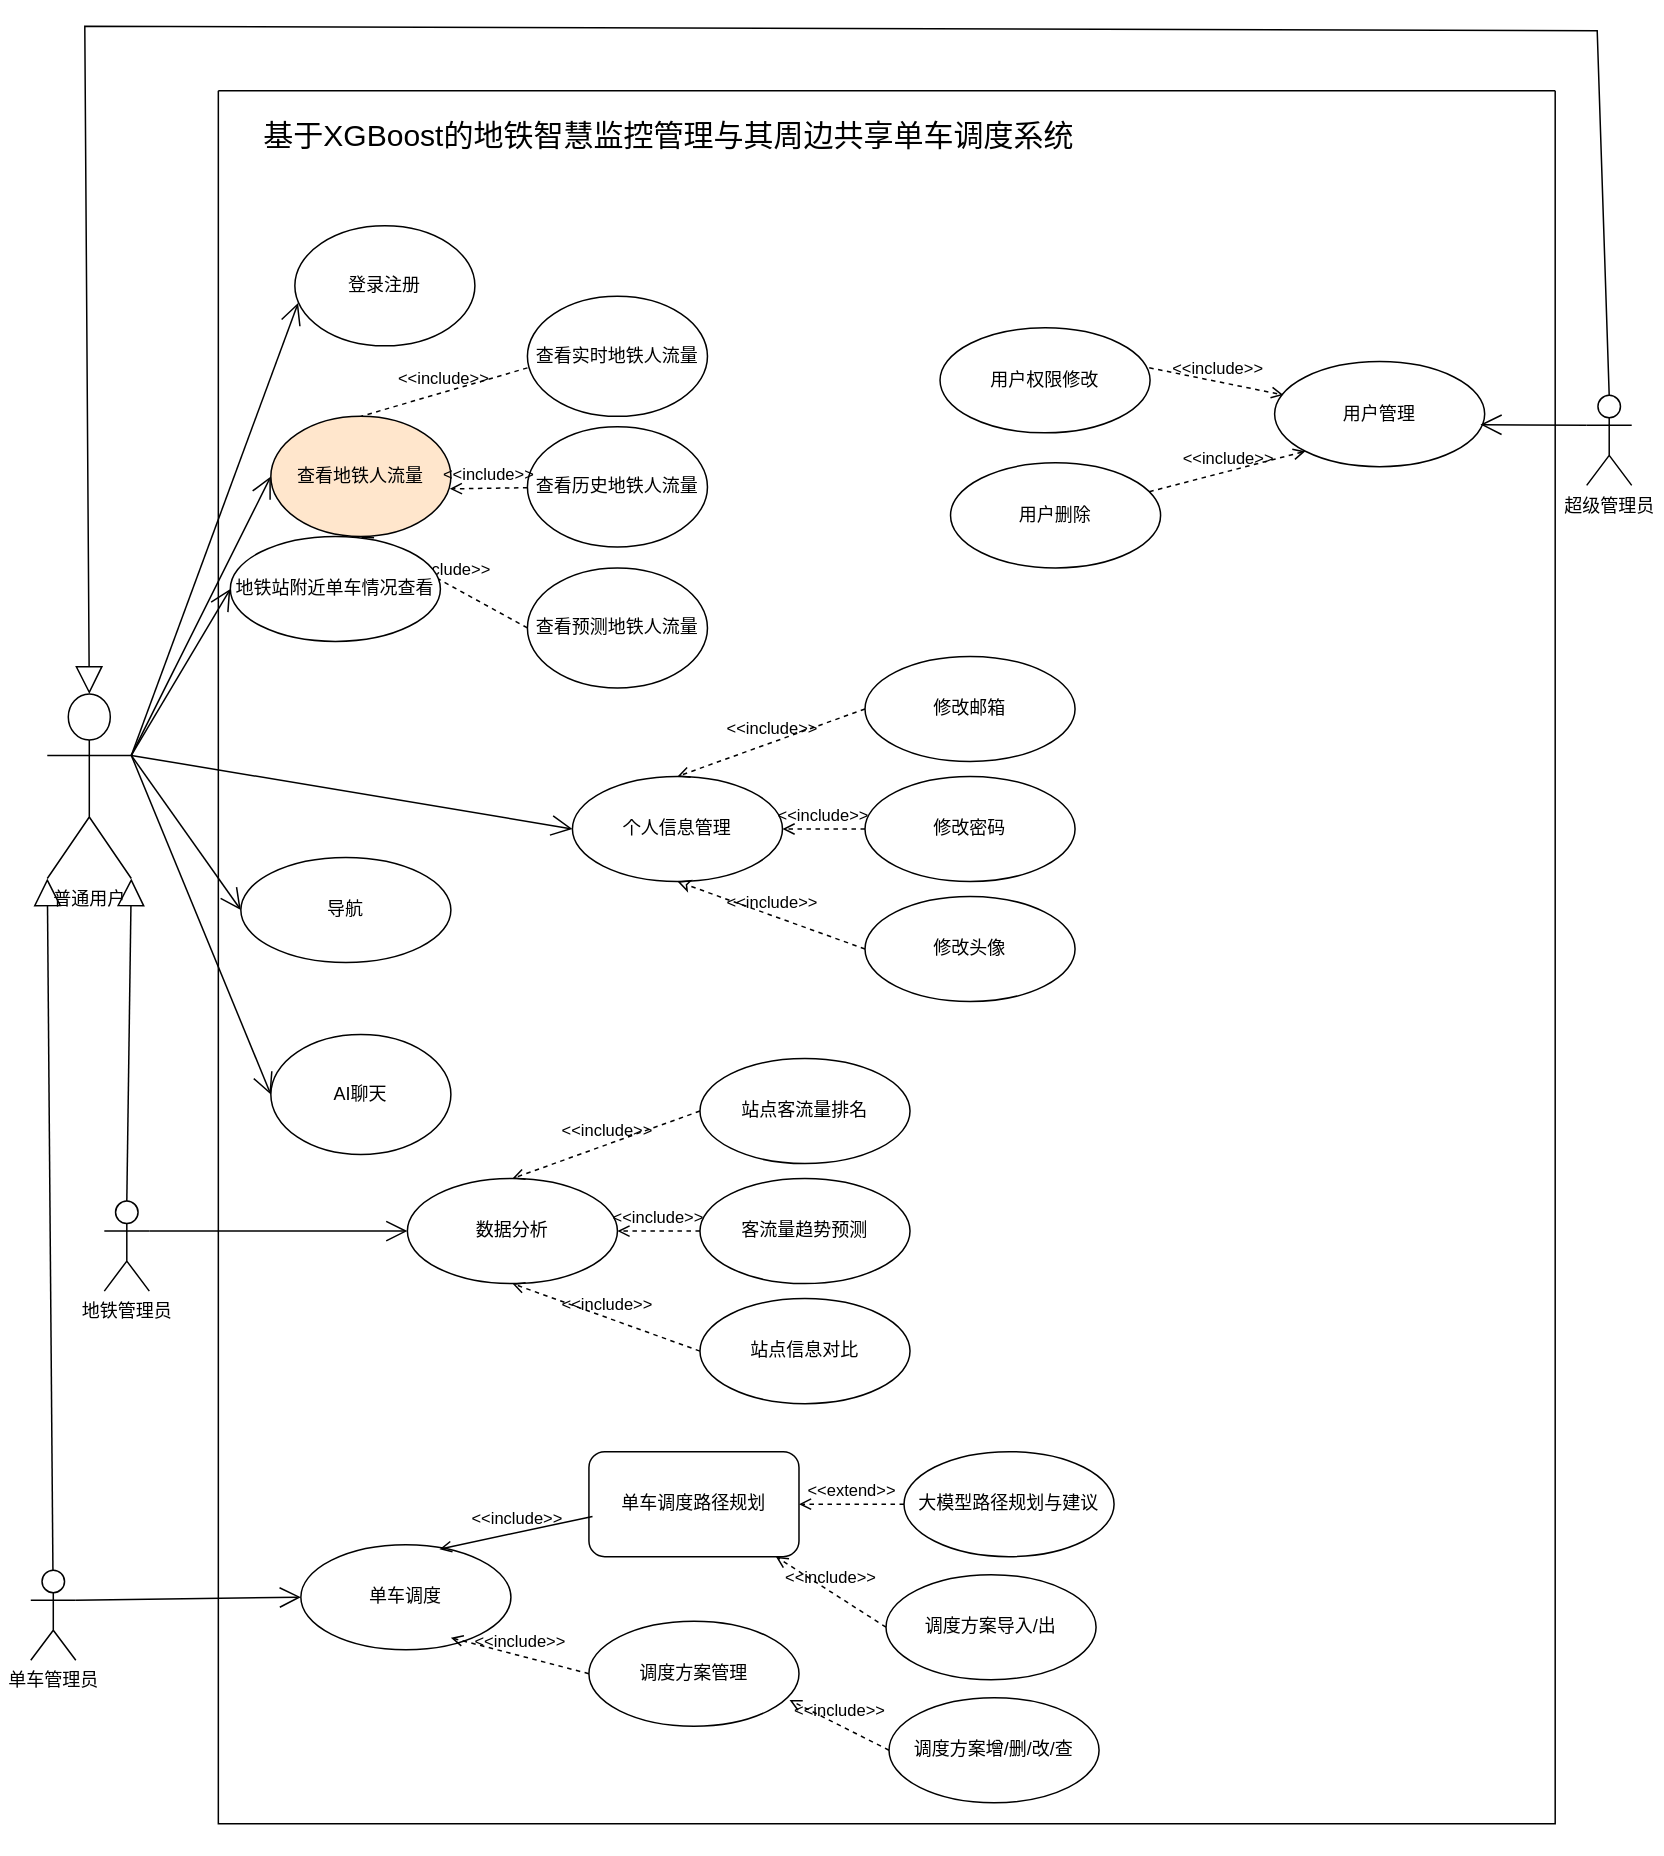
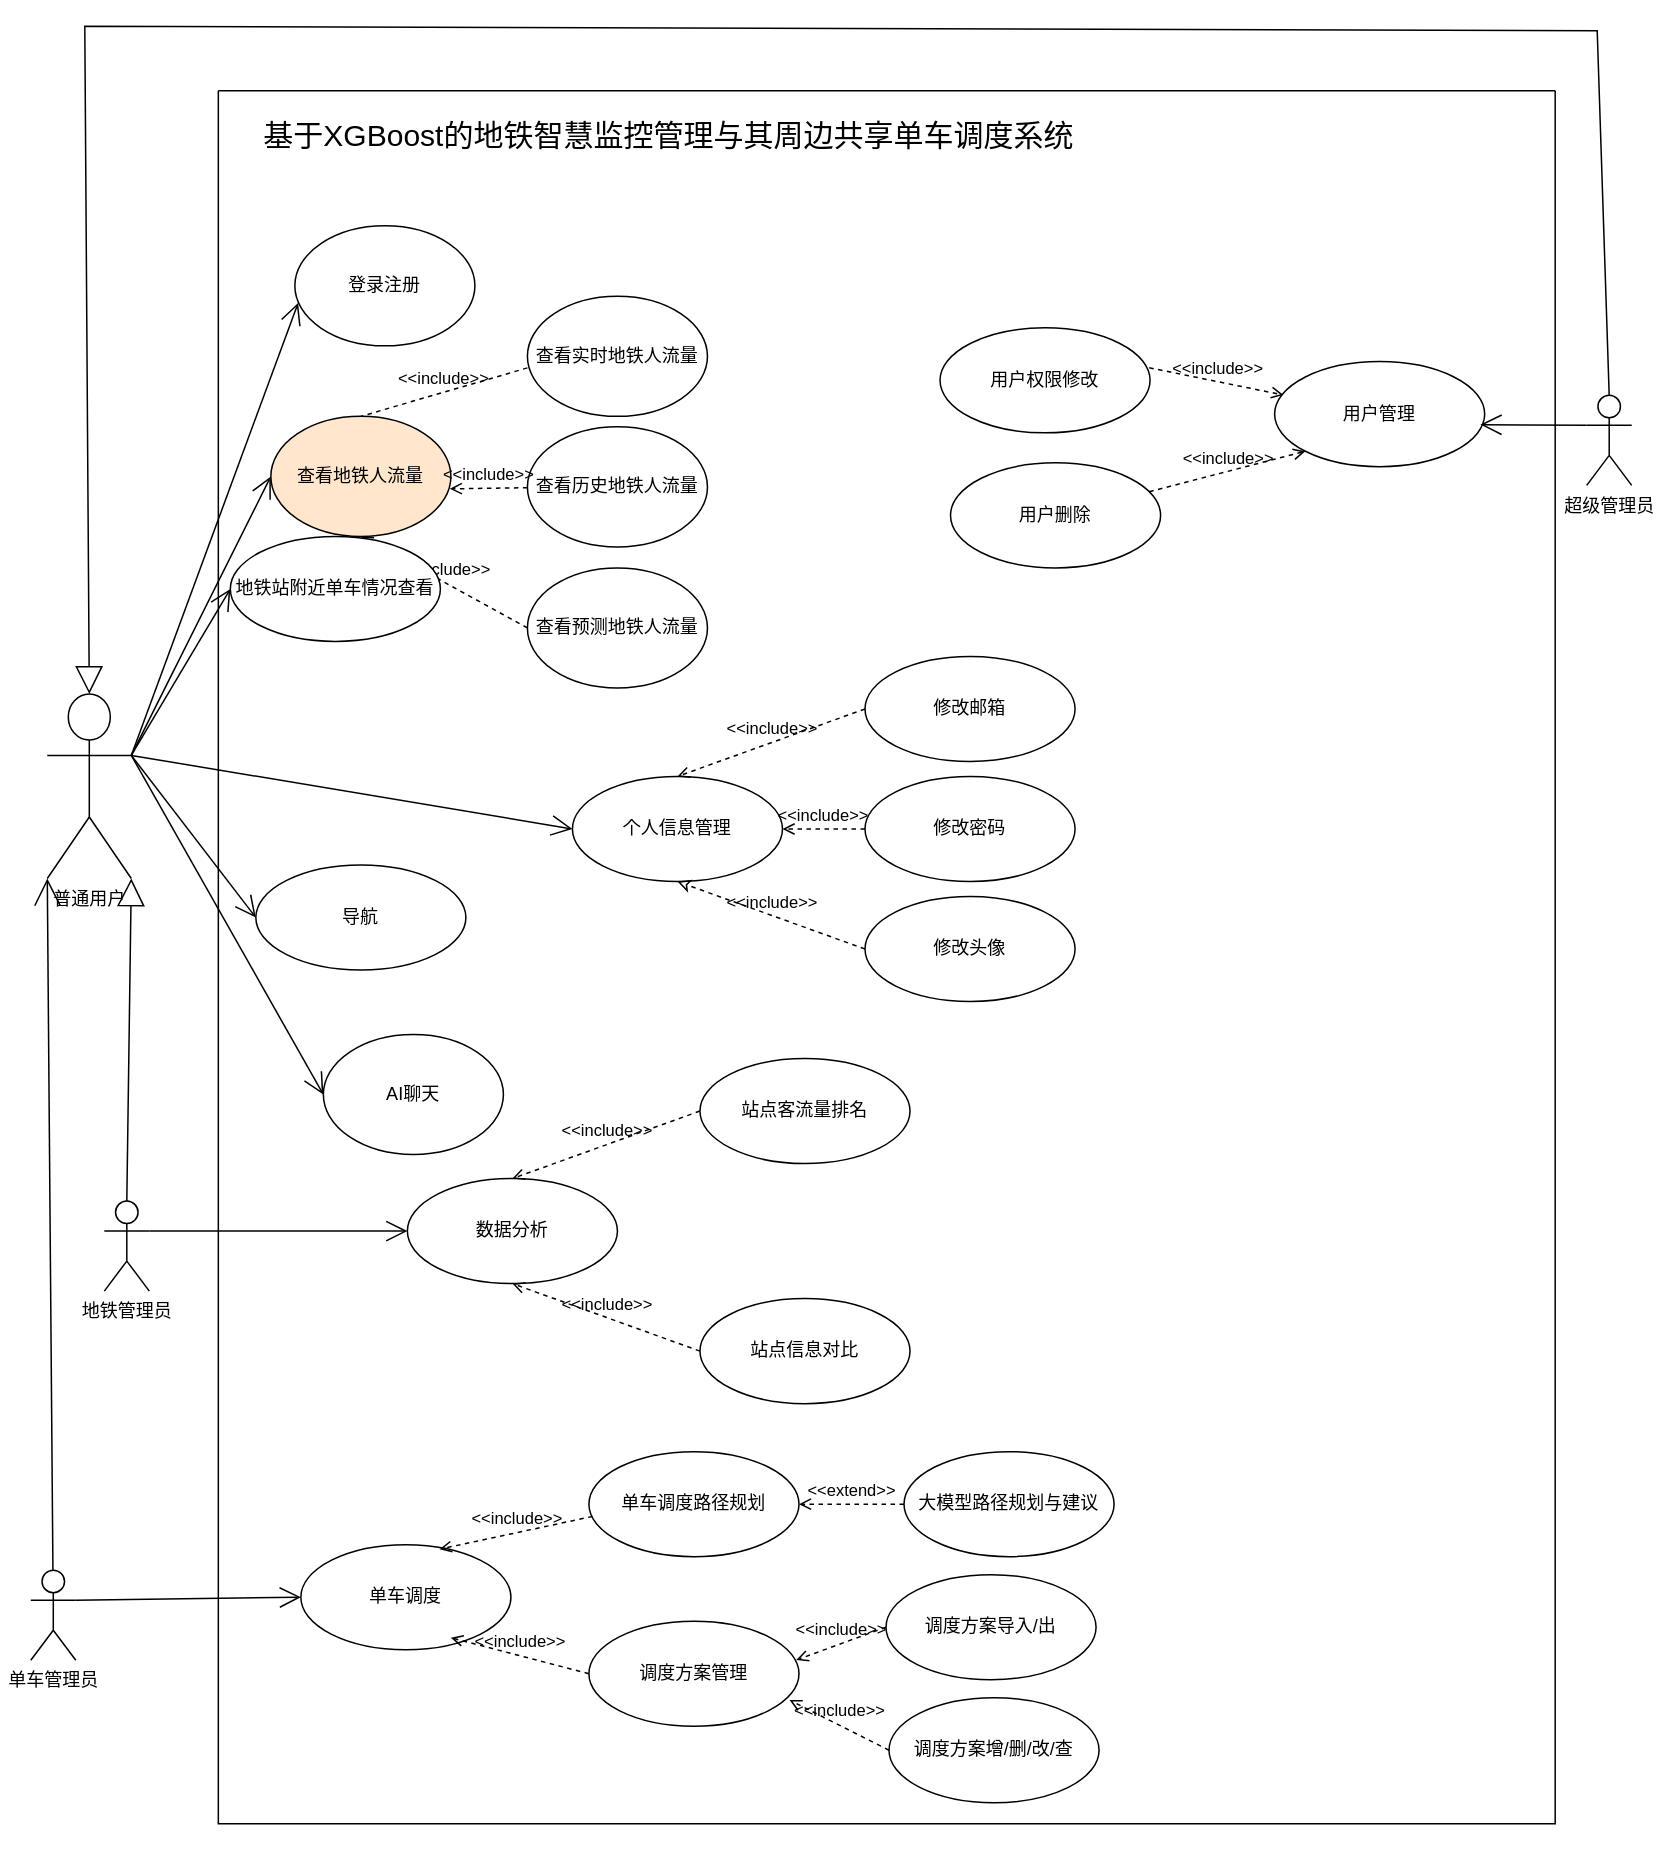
(47, 906) -> (47, 895)
(346, 910) -> (361, 917)
(361, 1094) -> (413, 1094)
(661, 1231) -> none
(805, 1231) -> none
(694, 1504) -> (694, 1504)
(518, 1532) -> (518, 1532)
(833, 1593) -> (842, 1643)
